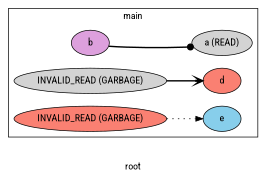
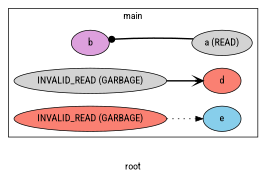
(148, 48) -> (154, 38)
